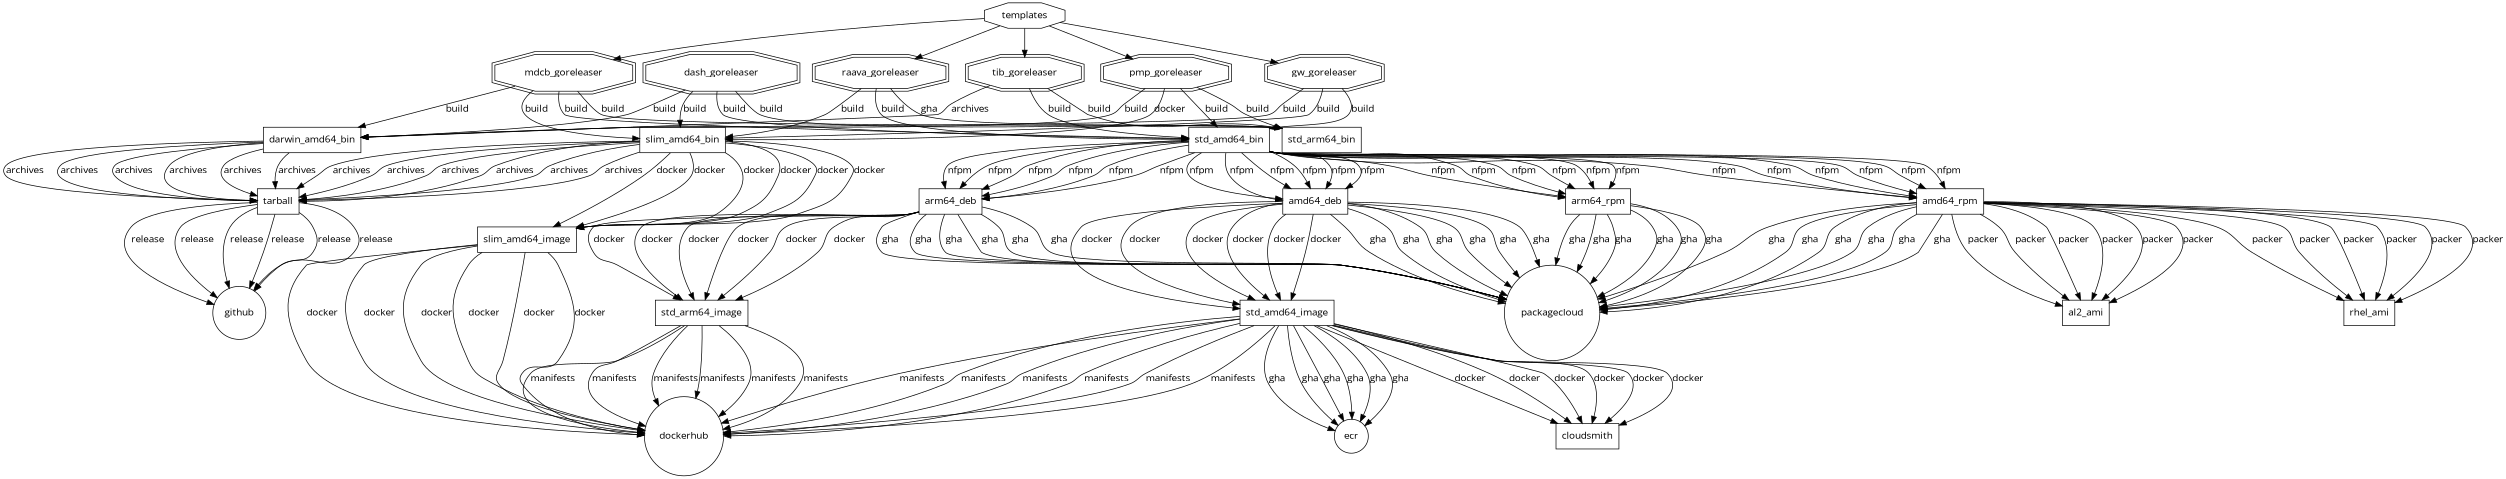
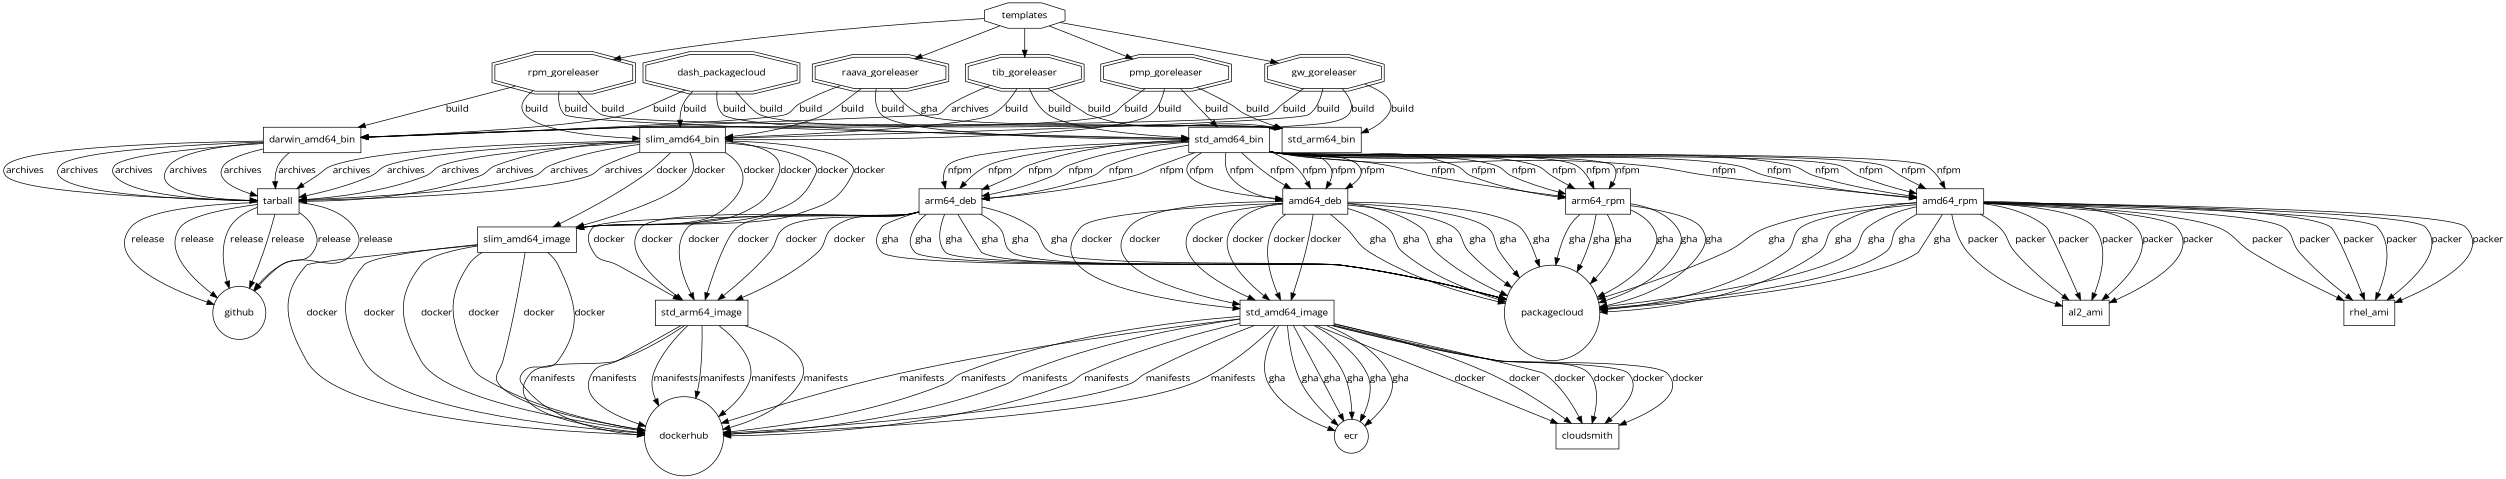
(564, 73) -> (564, 73)
(721, 73) -> (721, 73)
none -> (1391, 106)
(1170, 109) -> (1170, 109)
none -> (608, 127)
none -> (881, 129)
